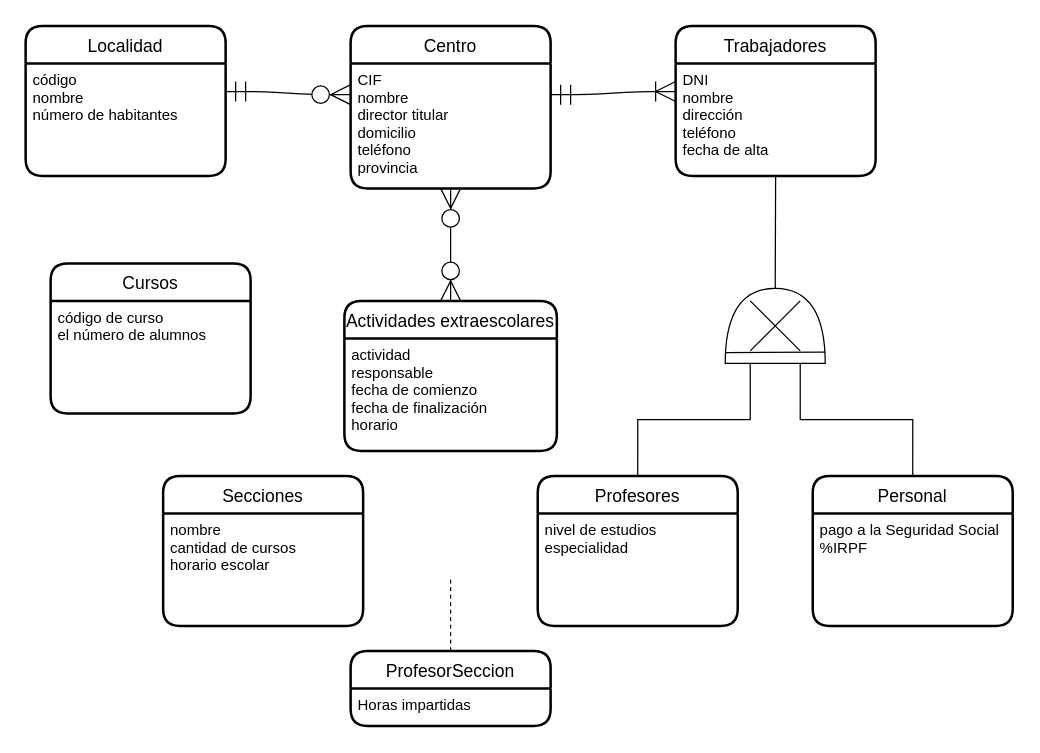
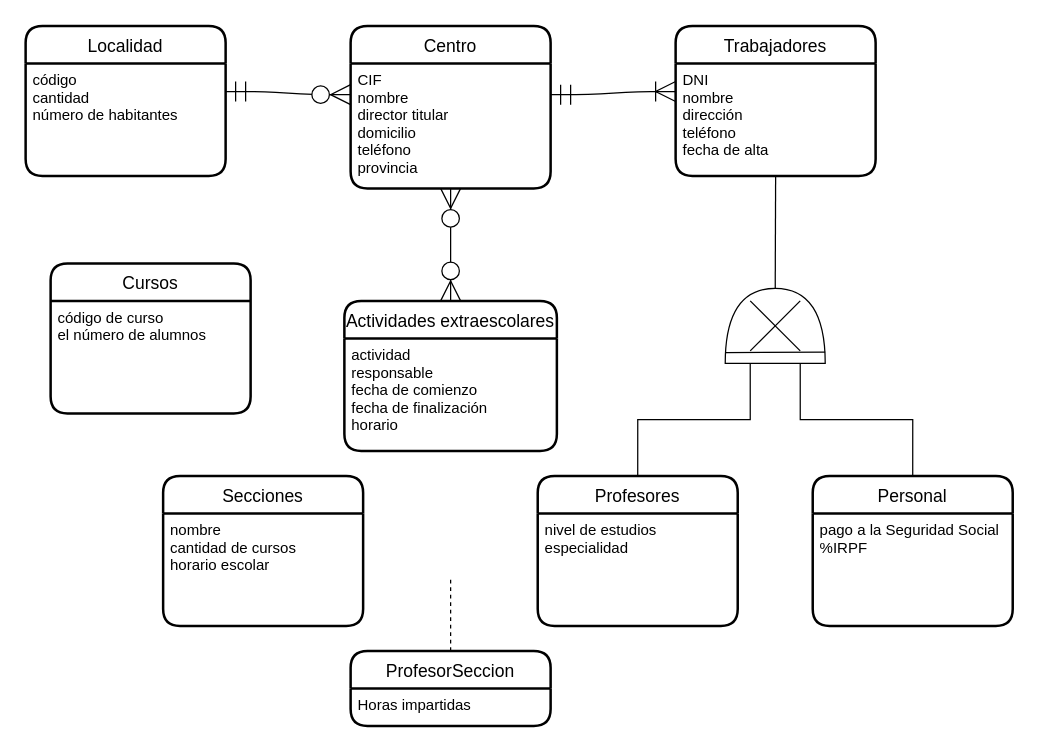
(56, 80) -> (56, 80)
